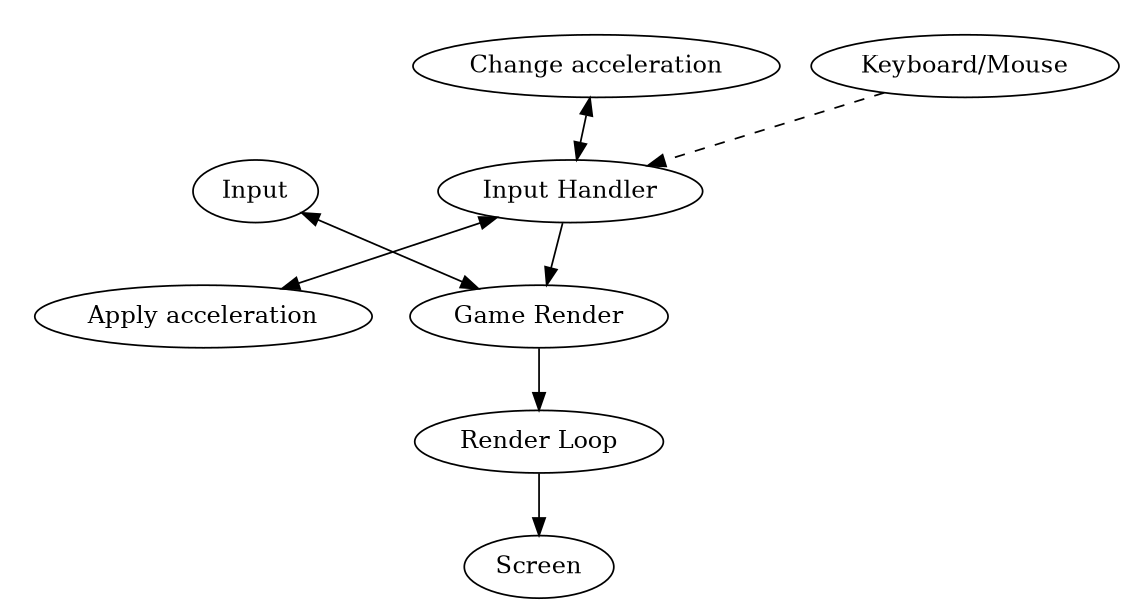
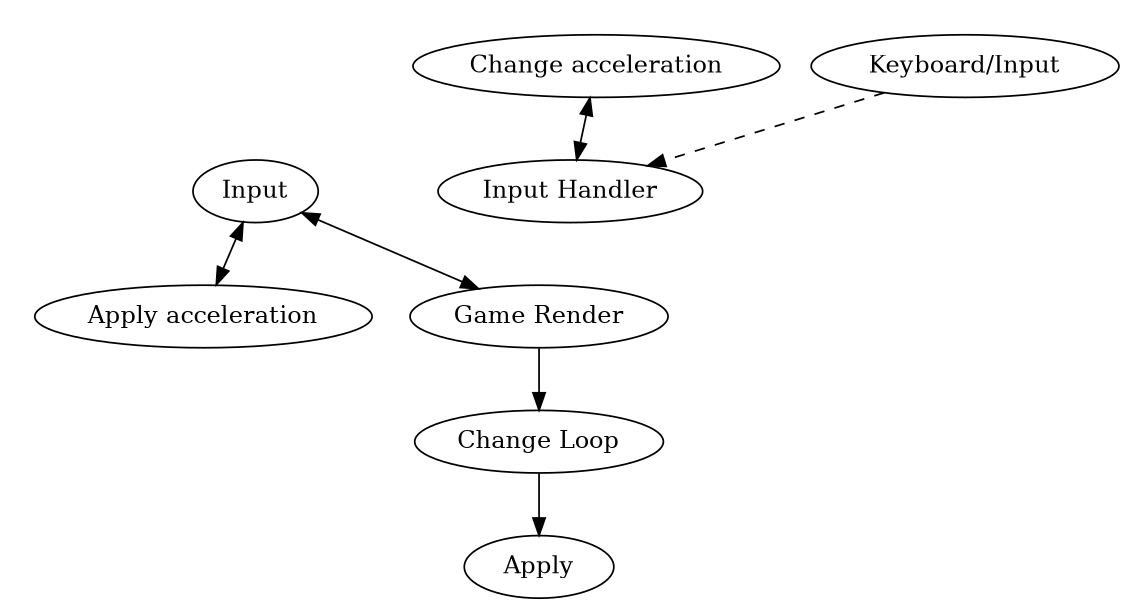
(965, 66) -> (965, 66)
(556, 248) -> none
(371, 259) -> (230, 253)
(539, 442) -> (539, 442)
(539, 567) -> (539, 567)
